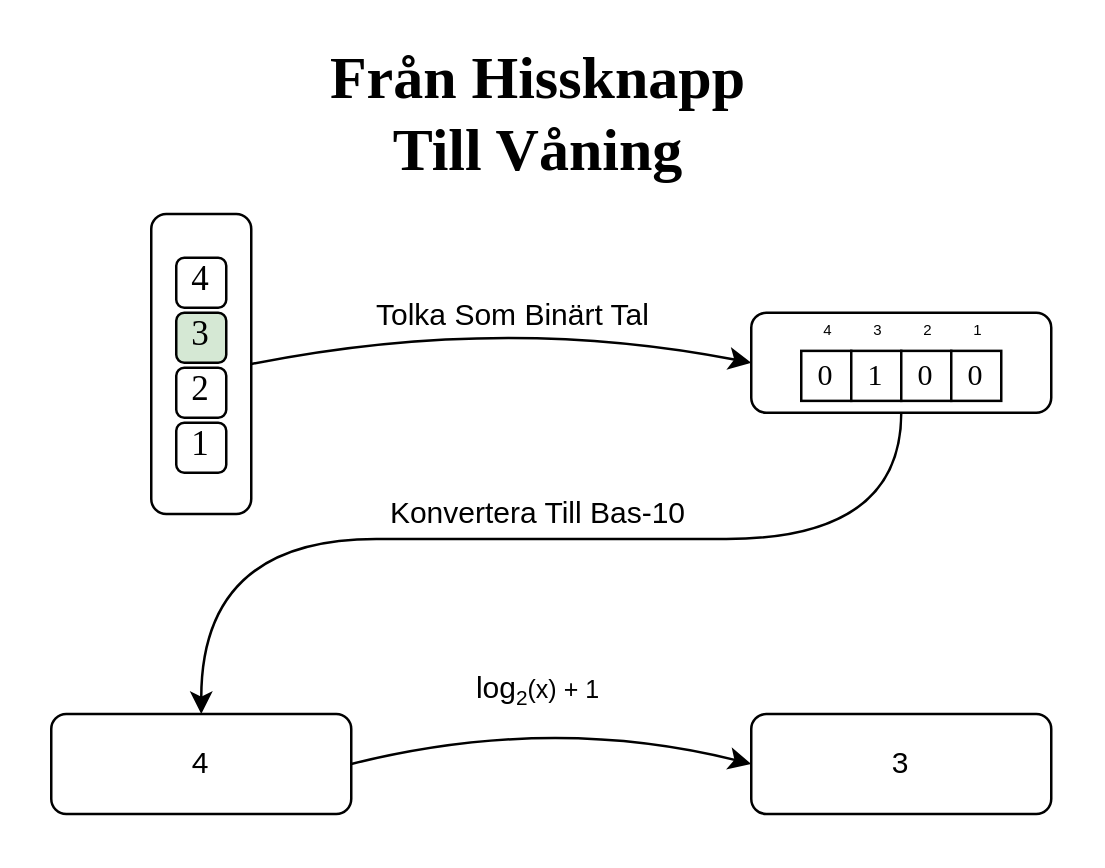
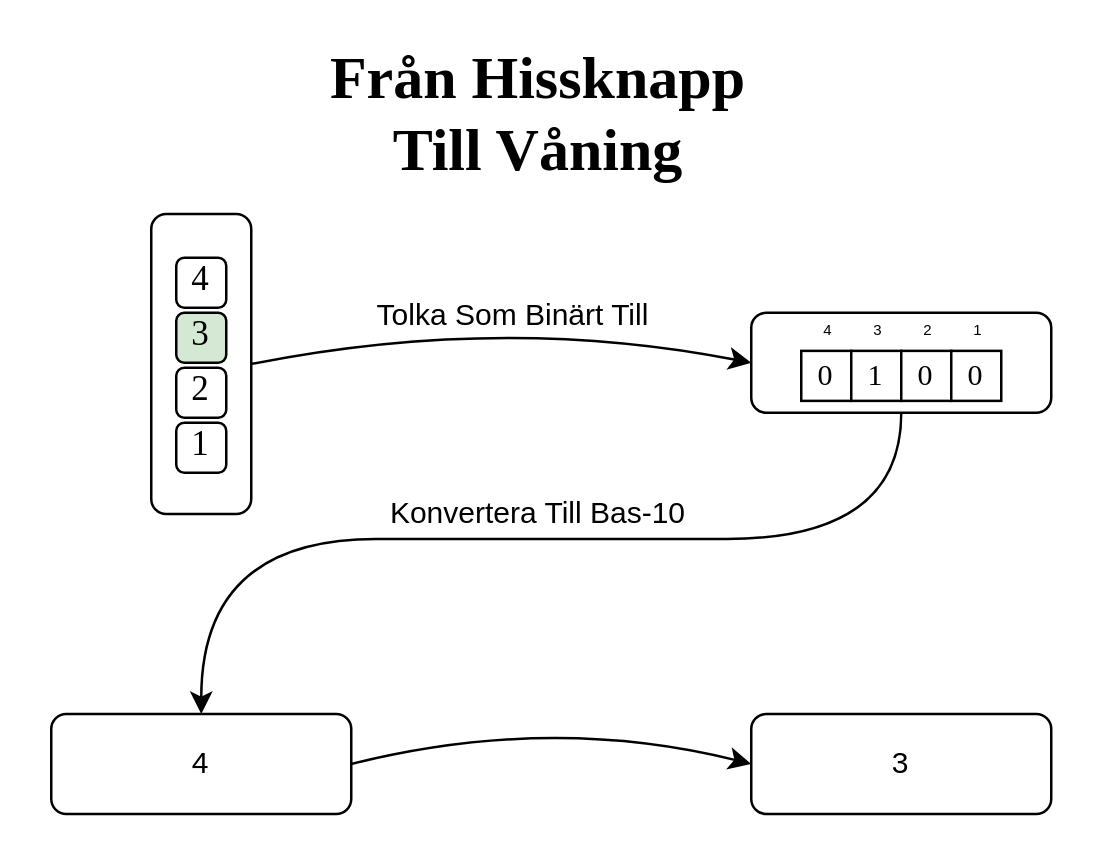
(514, 316) -> (514, 316)
(539, 689) -> none
